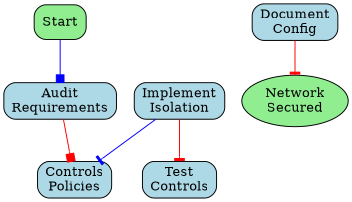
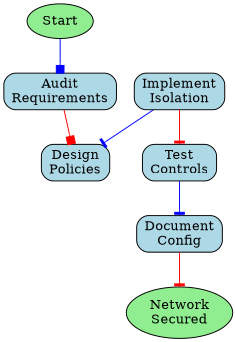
(60, 22) -> (60, 21)
(75, 180) -> (76, 163)
none -> (180, 196)
